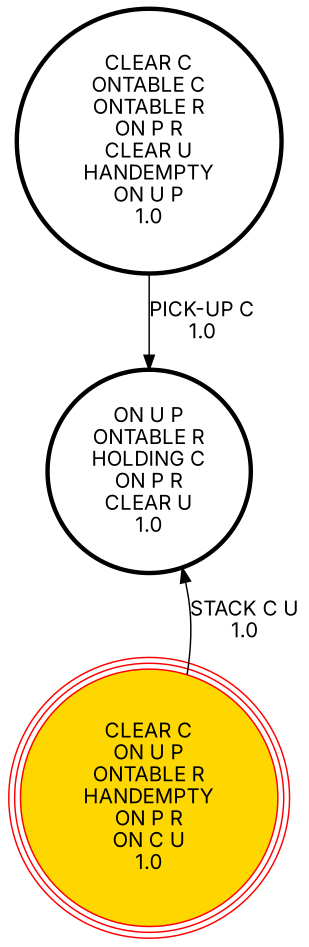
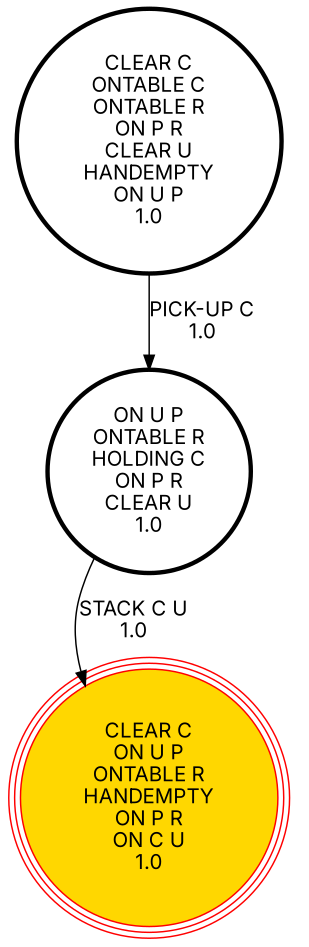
(191, 628) -> (76, 613)
